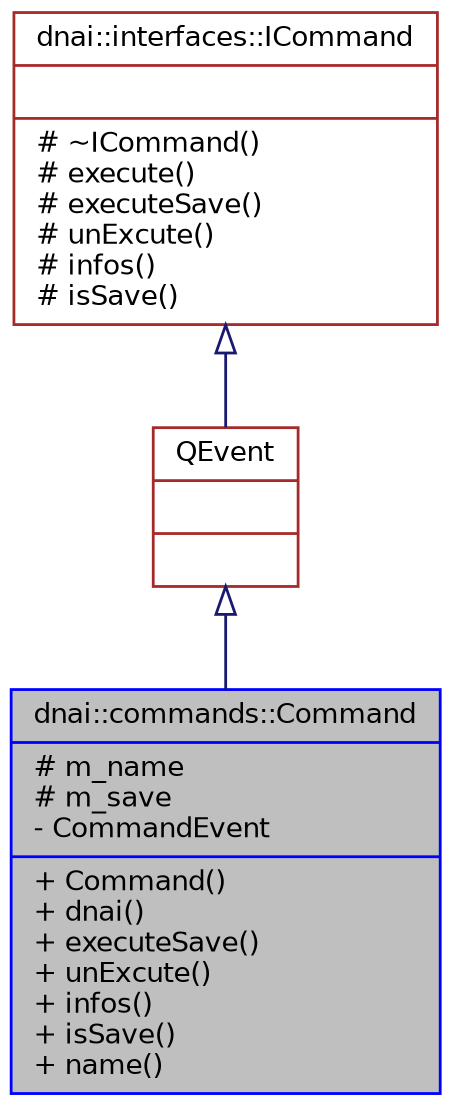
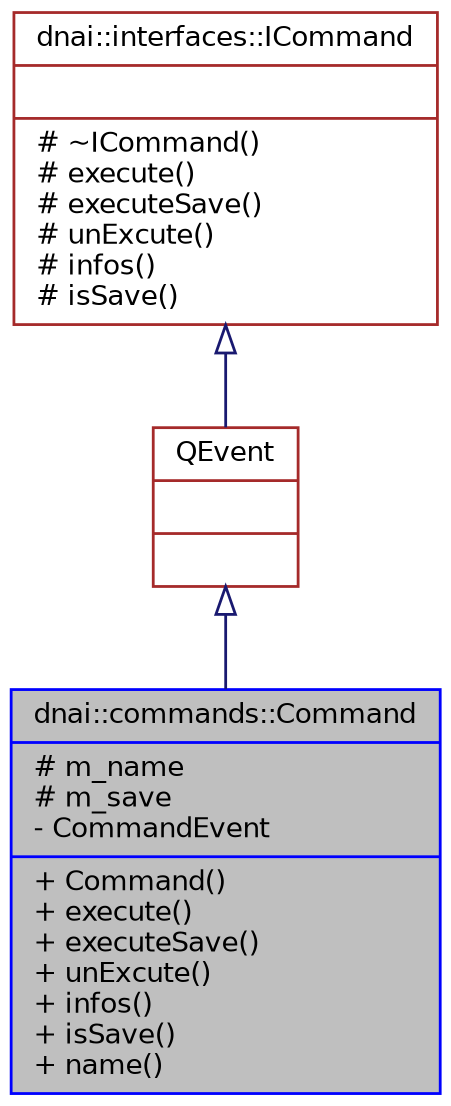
(89, 912) -> (114, 912)
